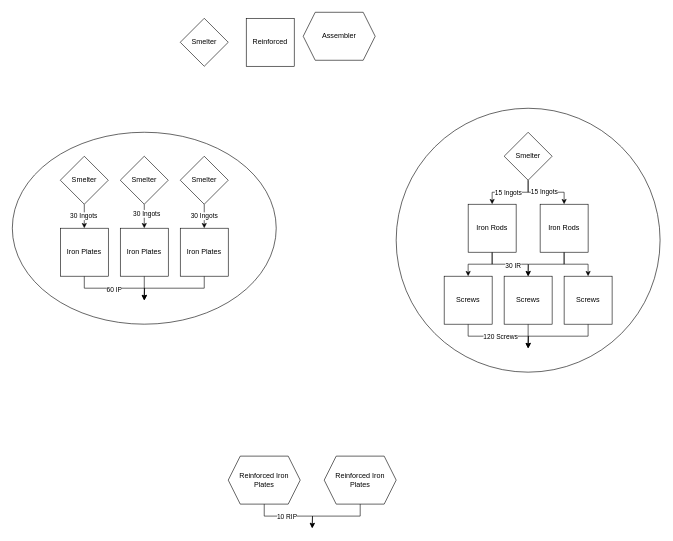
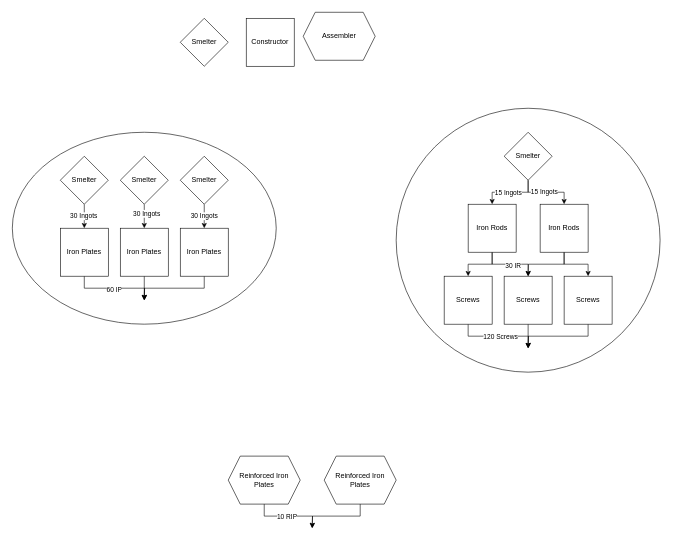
(270, 42) -> (270, 42)
